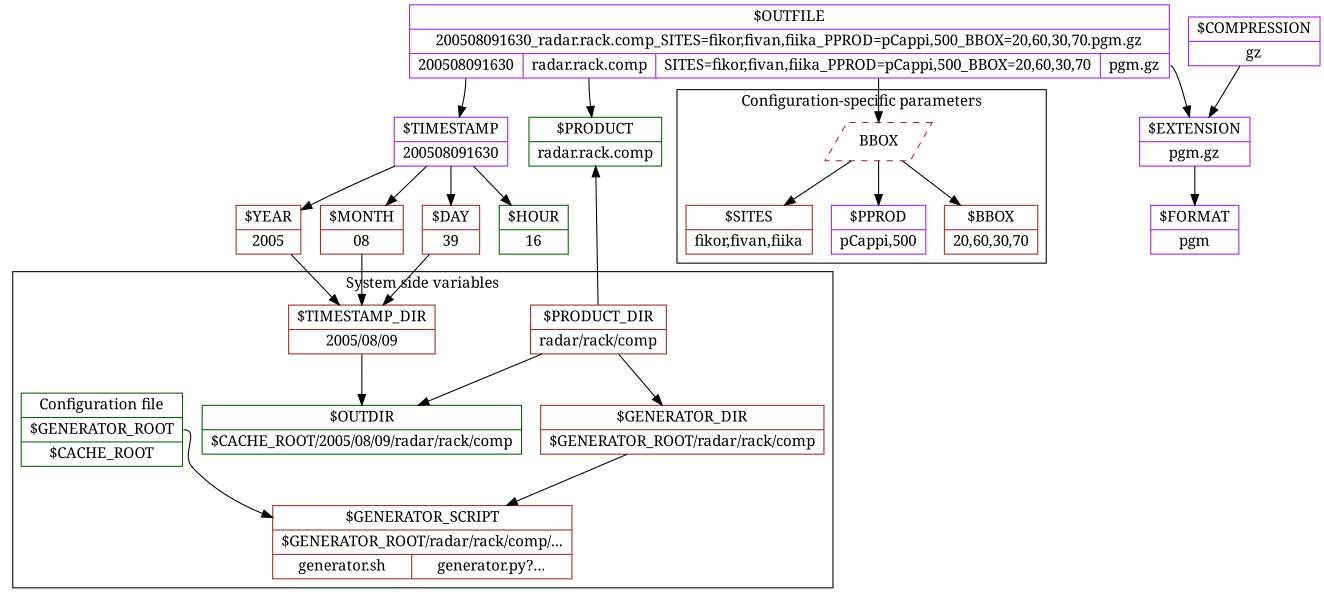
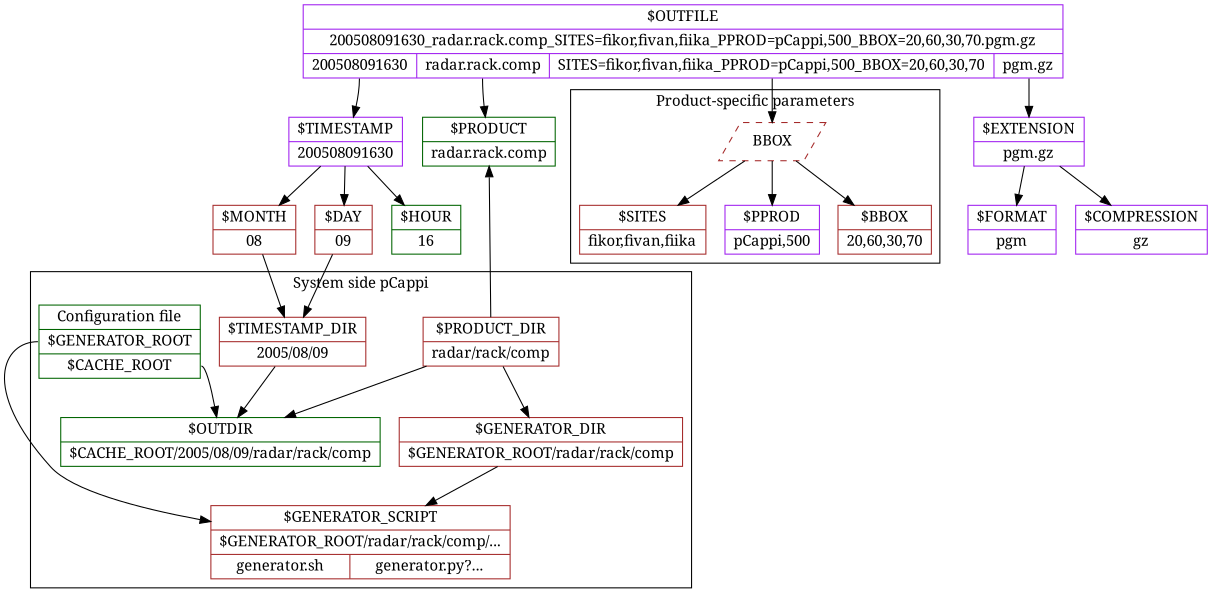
(1227, 87) -> (1081, 182)
(862, 102) -> (755, 102)
(268, 230) -> none
(451, 241) -> (344, 241)
(423, 284) -> (361, 284)
none -> (210, 385)
